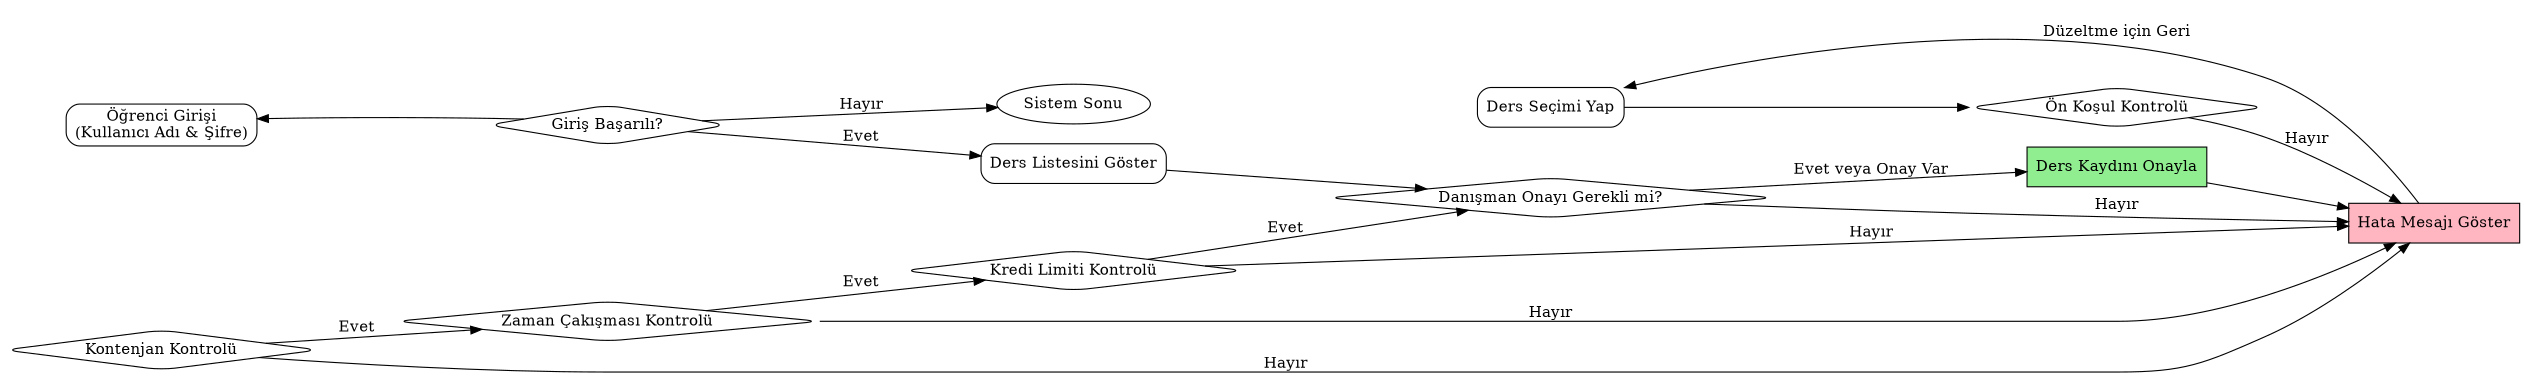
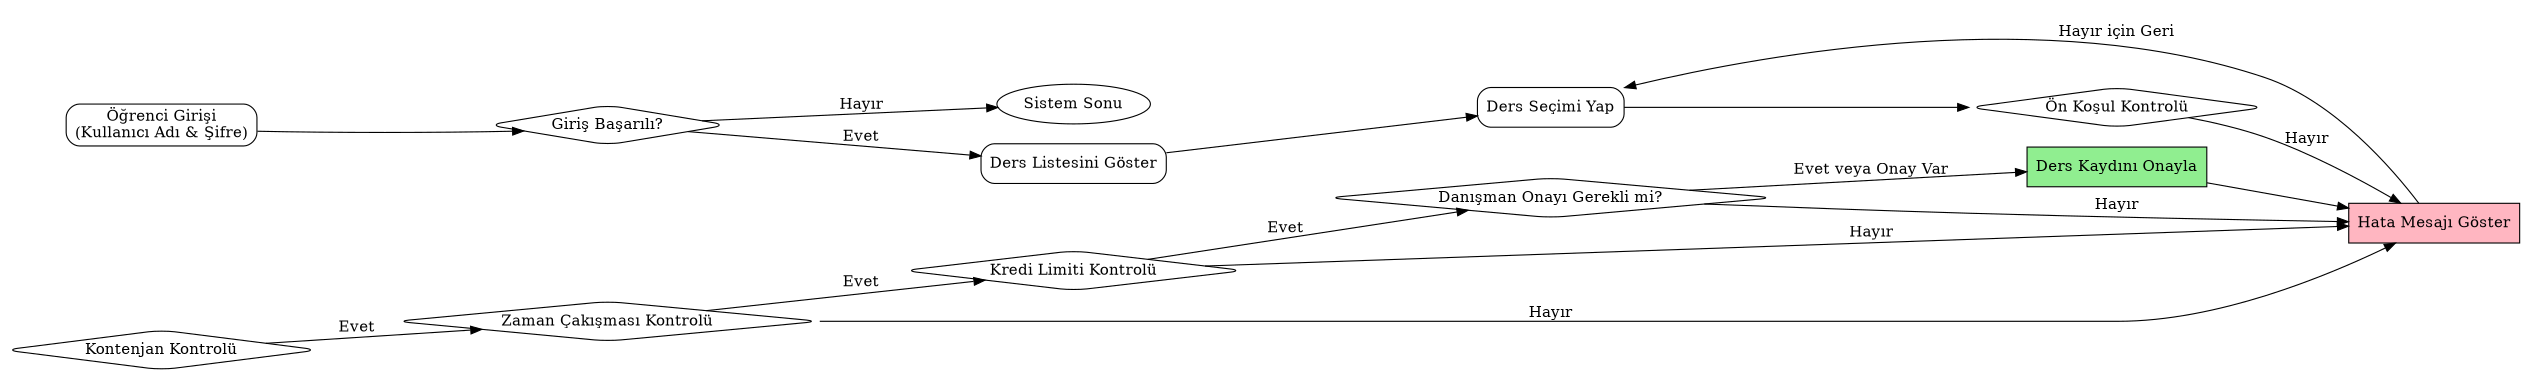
(2117, 32) -> (2117, 32)
(396, 118) -> (385, 132)
(1291, 179) -> (1316, 135)
(1346, 372) -> none
